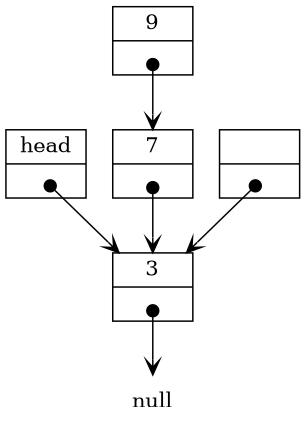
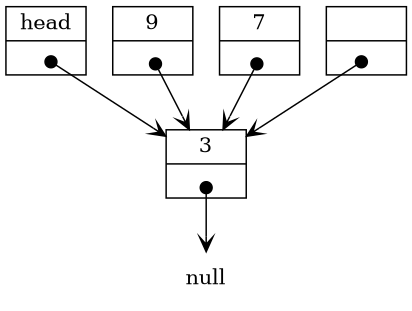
(153, 93) -> (170, 93)
